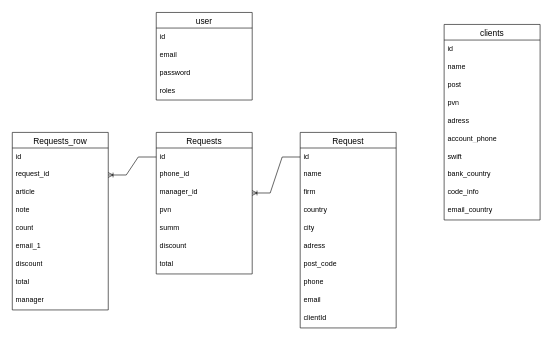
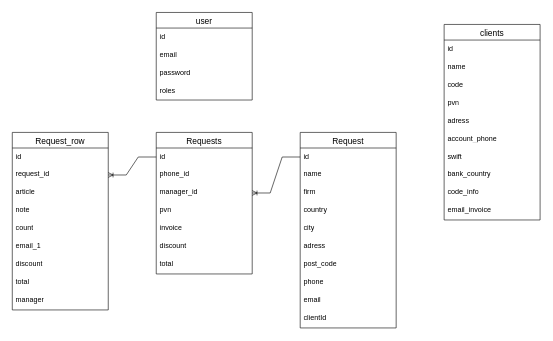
(456, 84) -> (456, 84)
(60, 141) -> (60, 141)
(472, 210) -> (470, 210)
(168, 228) -> (172, 228)
